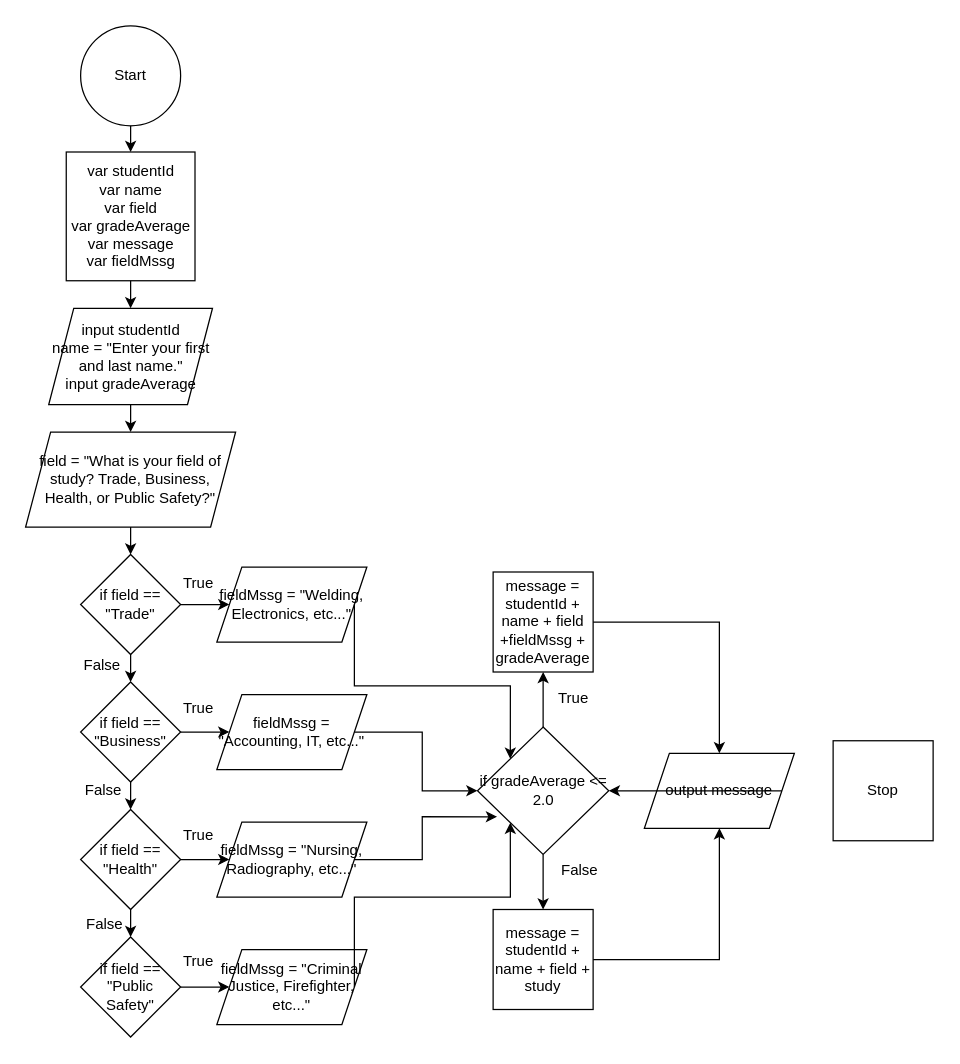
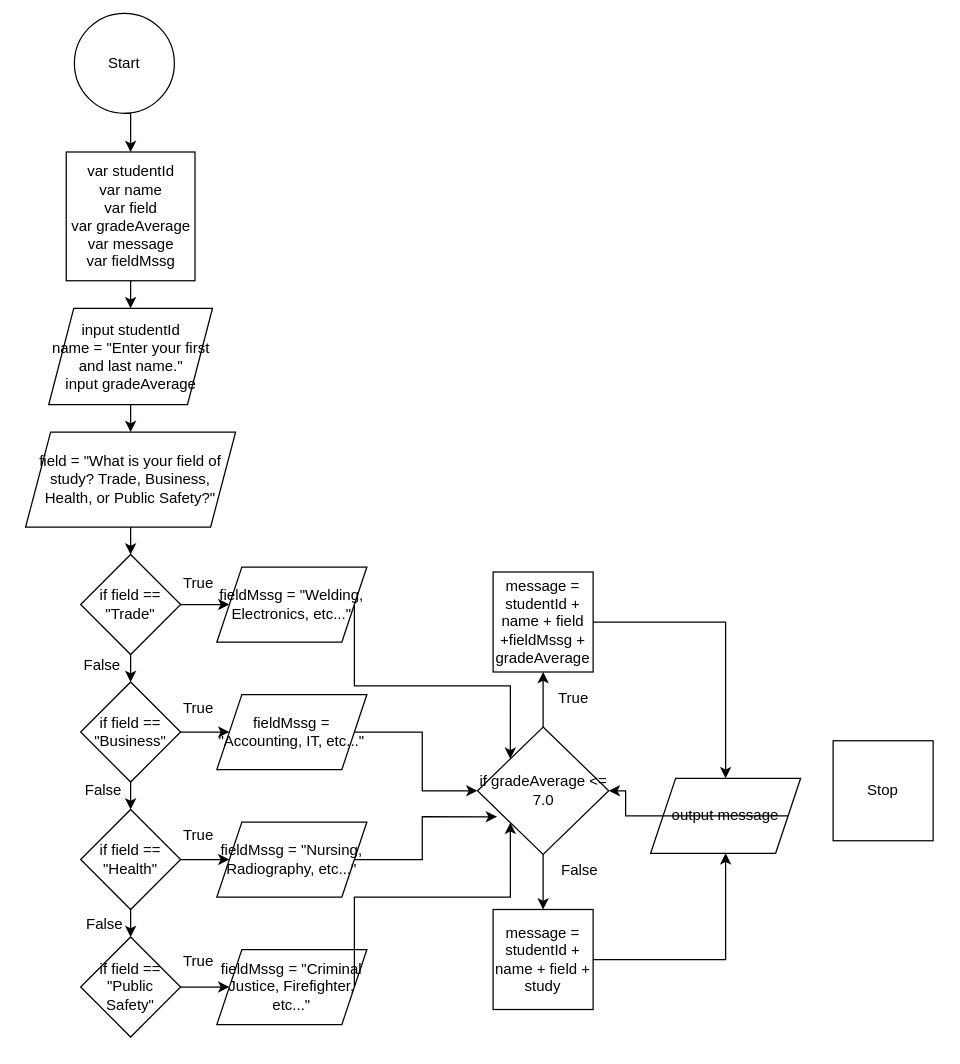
(131, 76) -> (124, 63)
(544, 791) -> (544, 791)
(719, 791) -> (726, 816)
